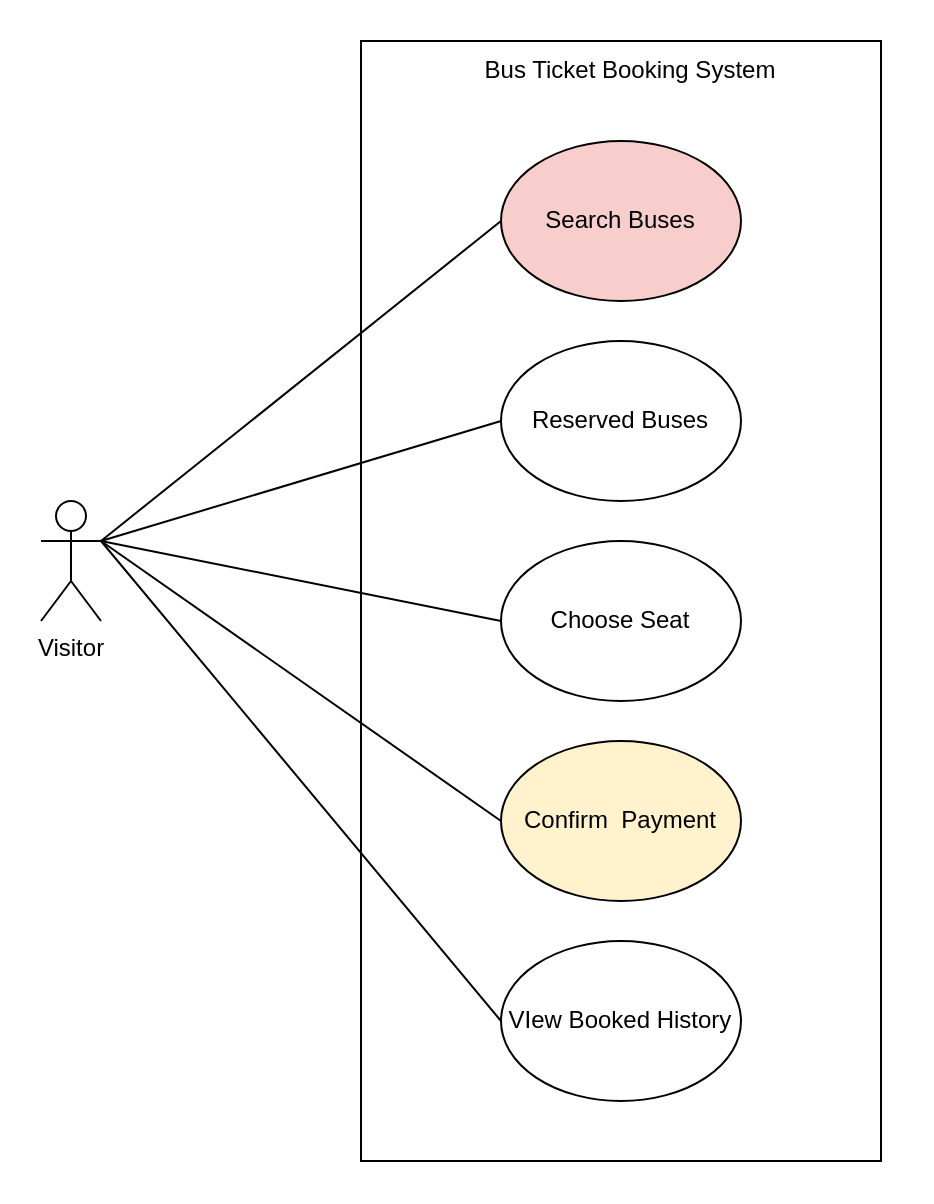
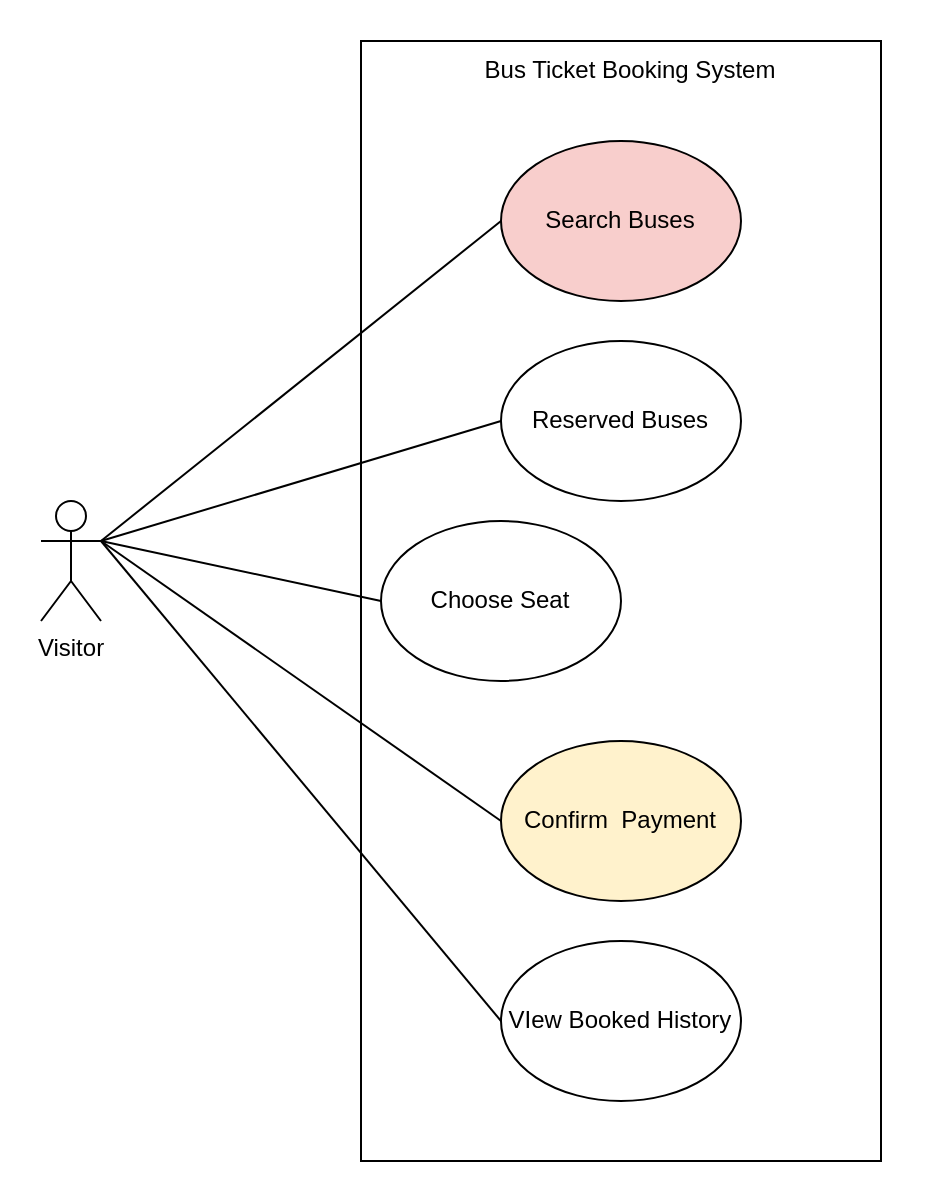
(621, 621) -> (501, 601)
